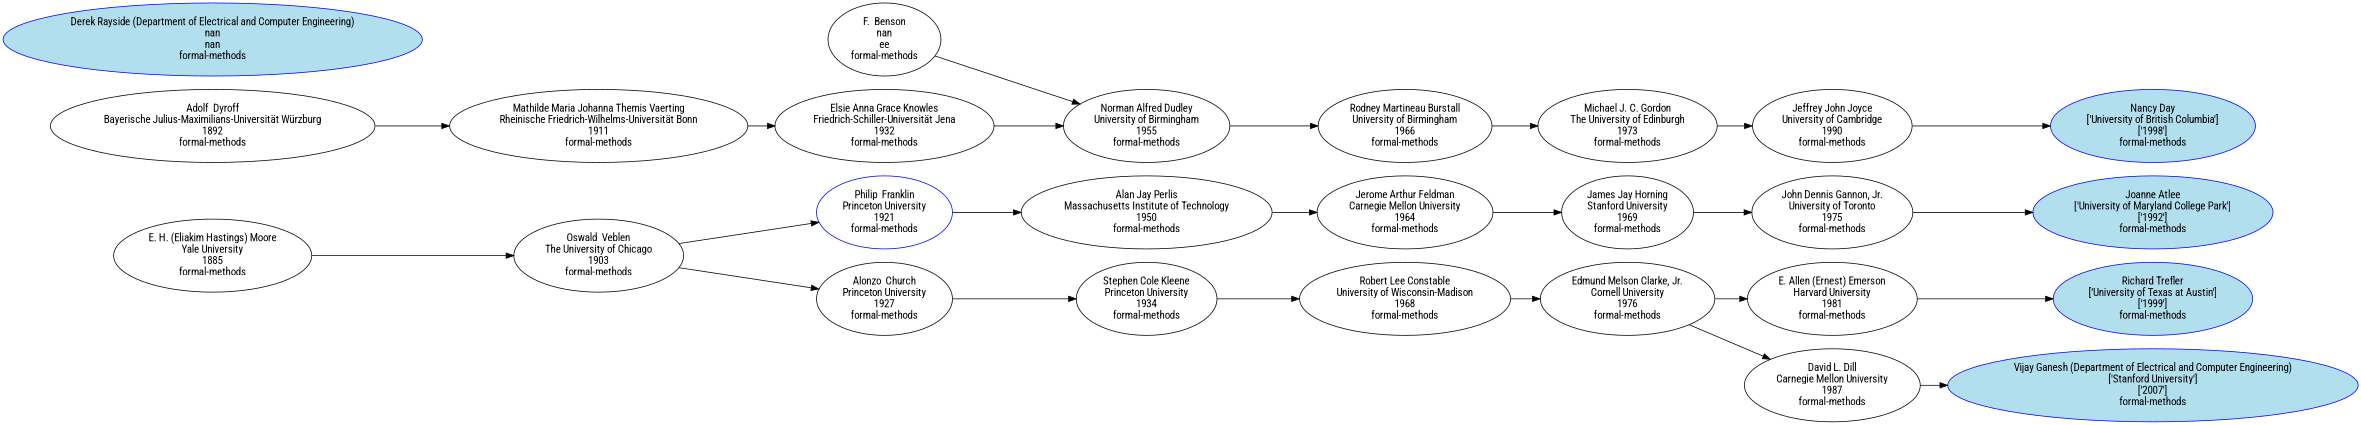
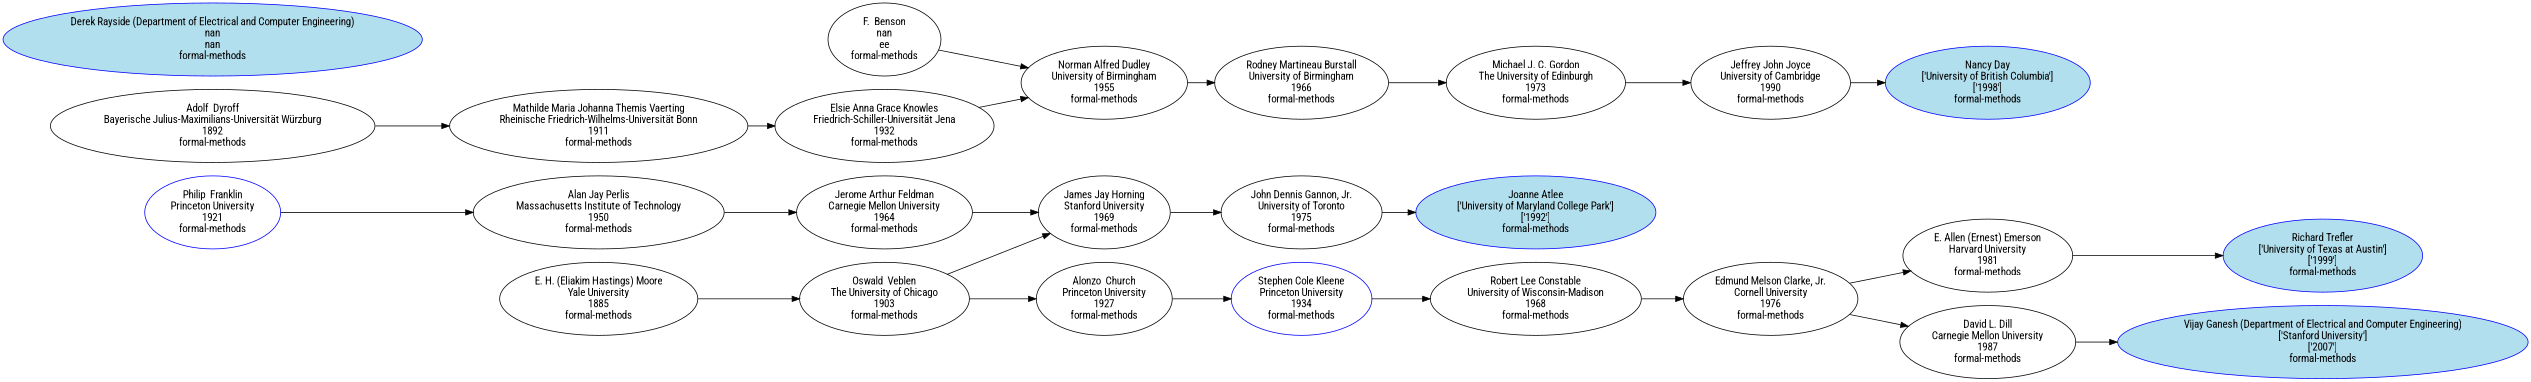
(745, 233) -> (995, 255)
(1147, 299) -> (1302, 299)
